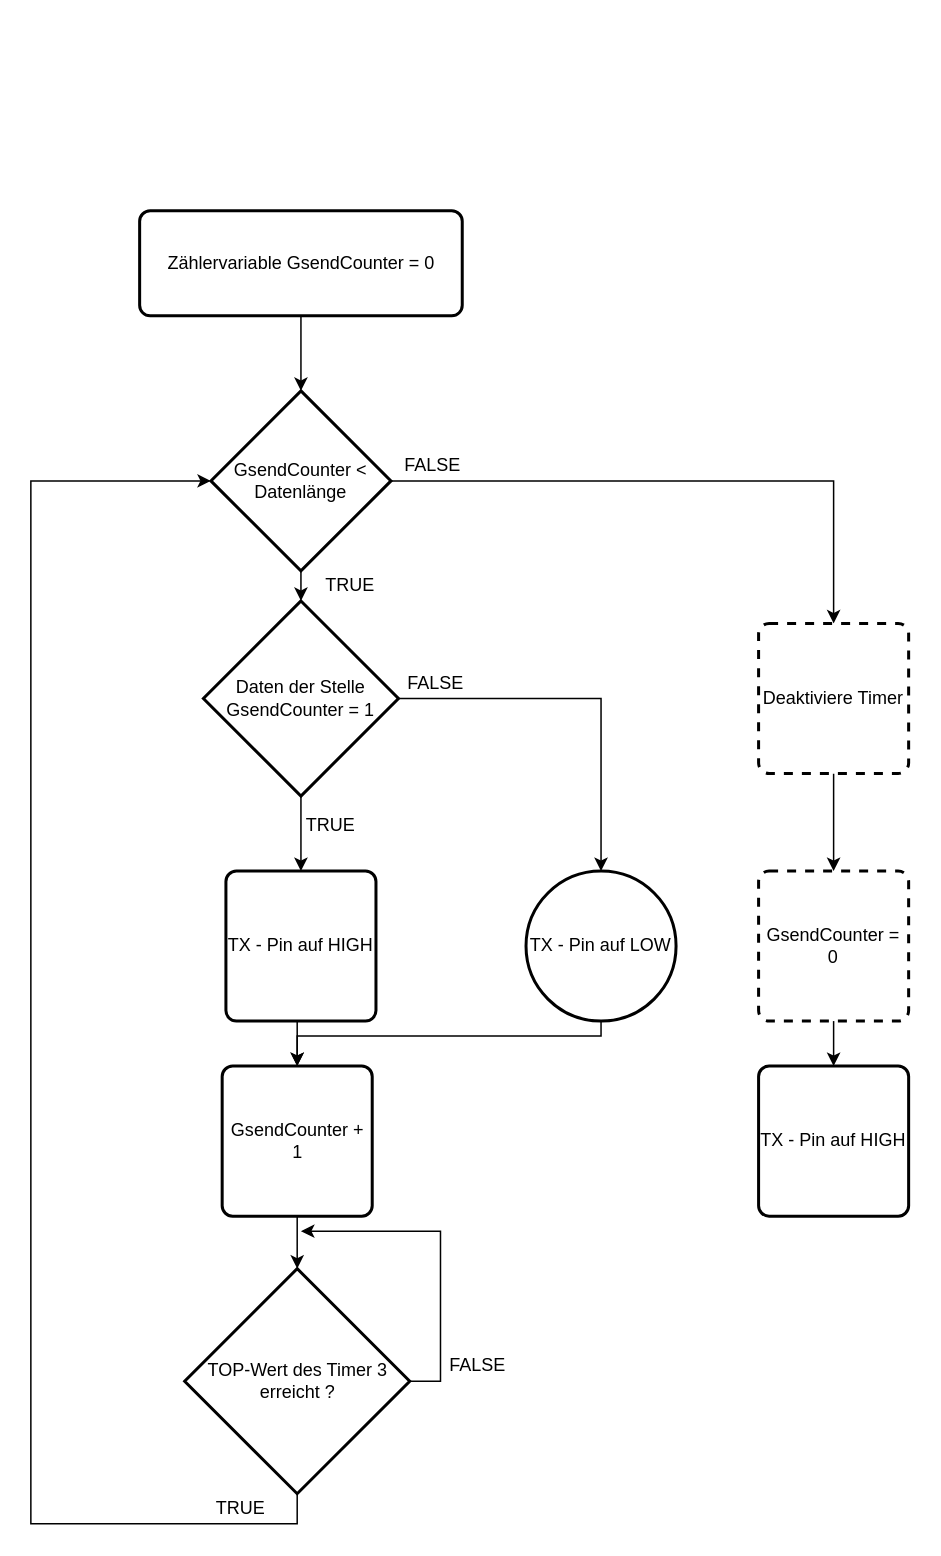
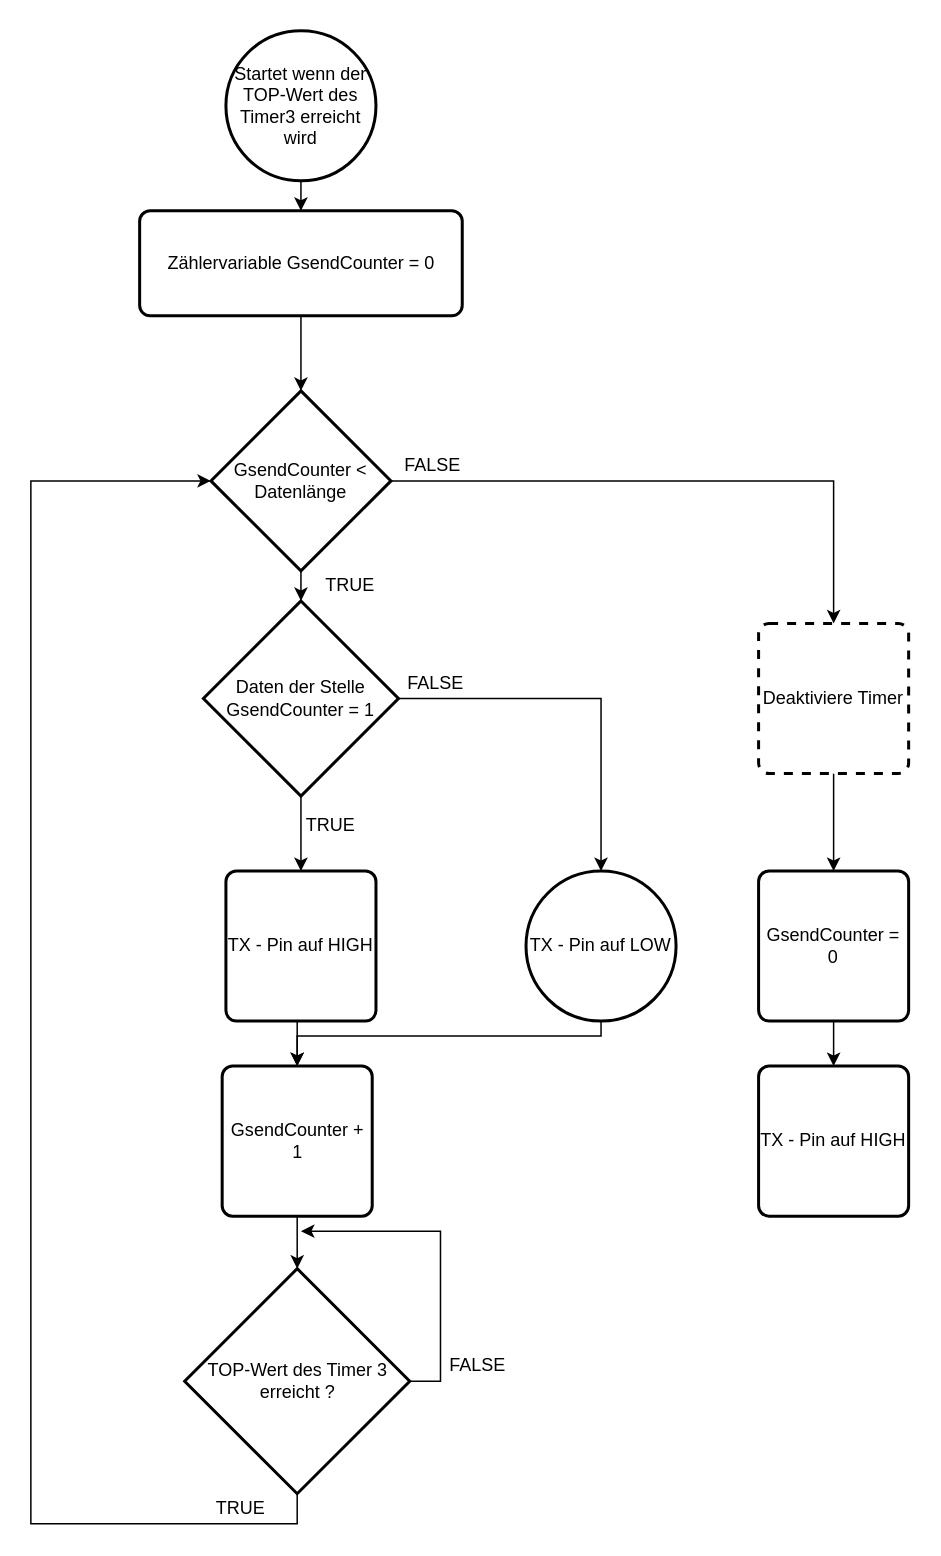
none -> (301, 106)
none -> (301, 191)
(833, 946) -> (833, 946)
